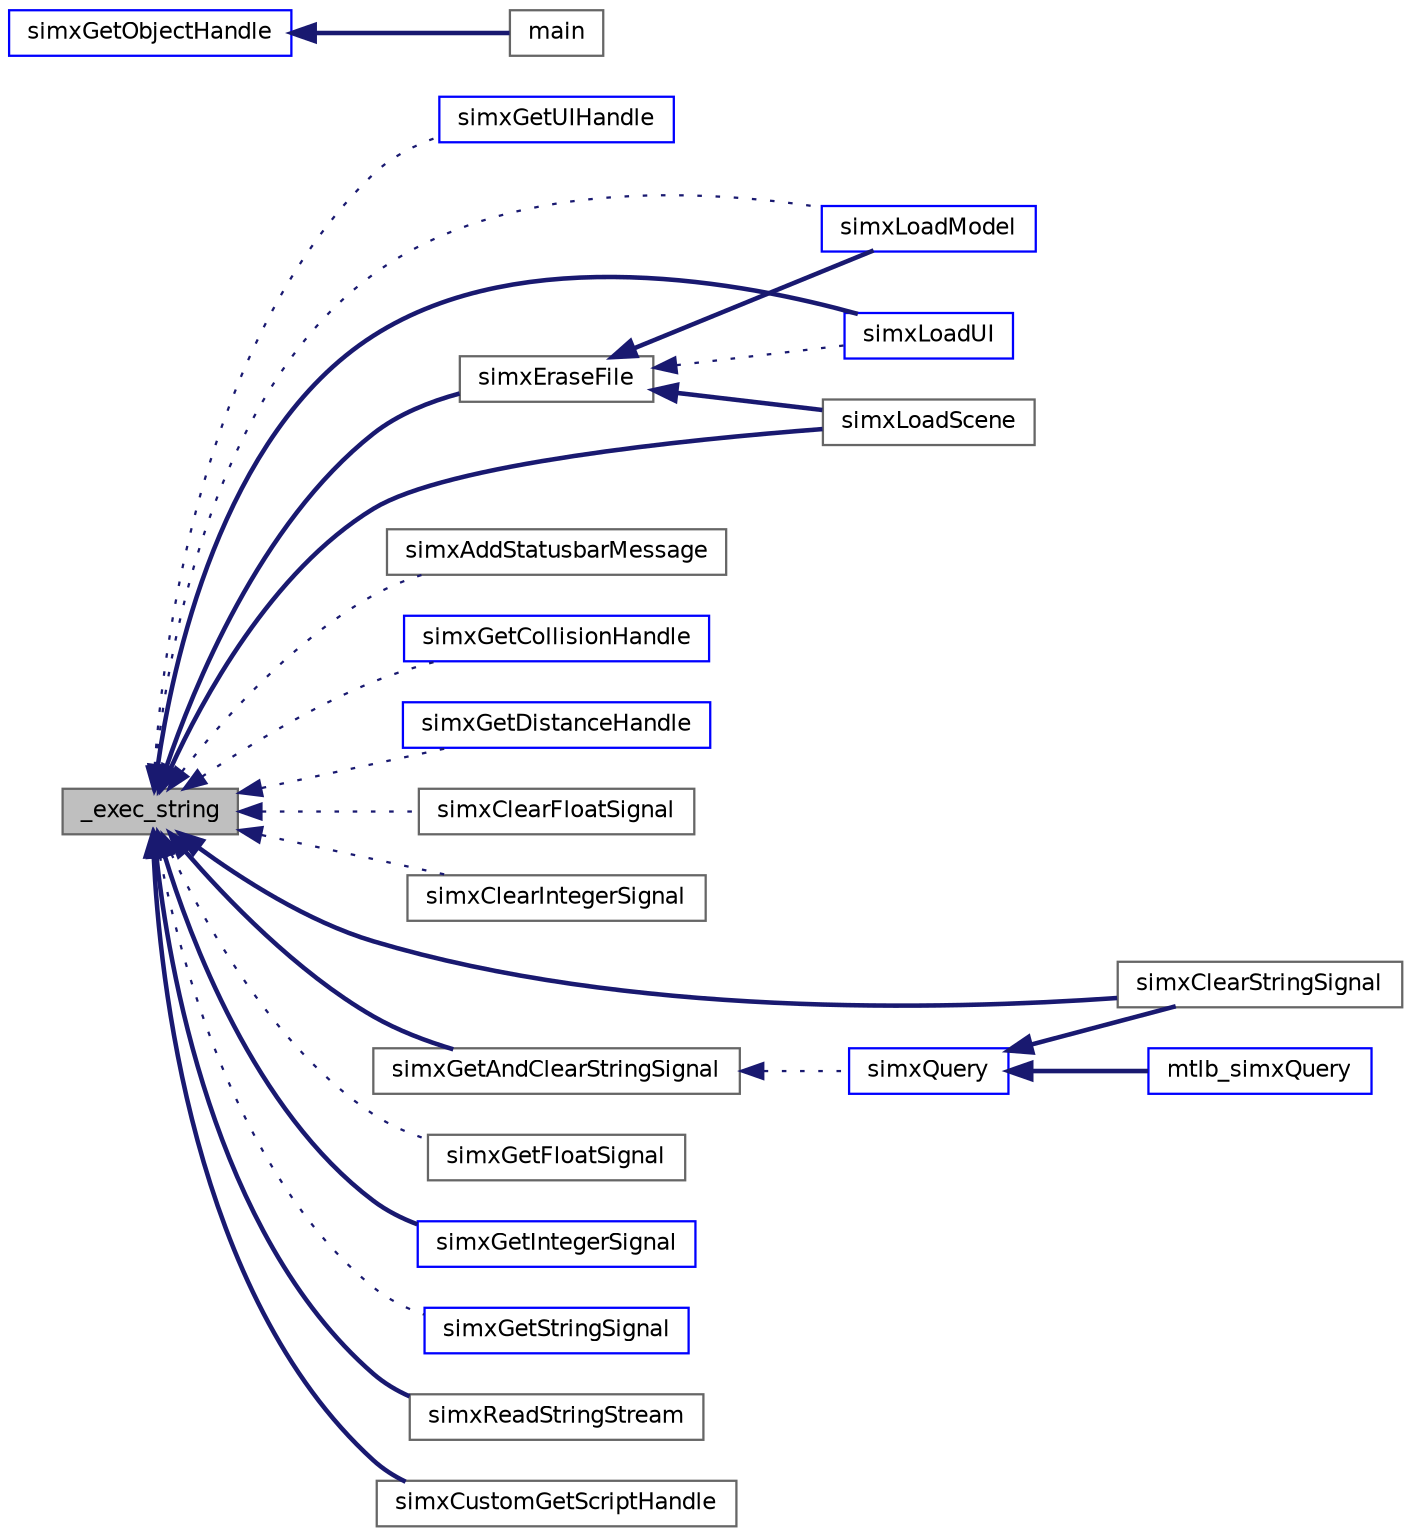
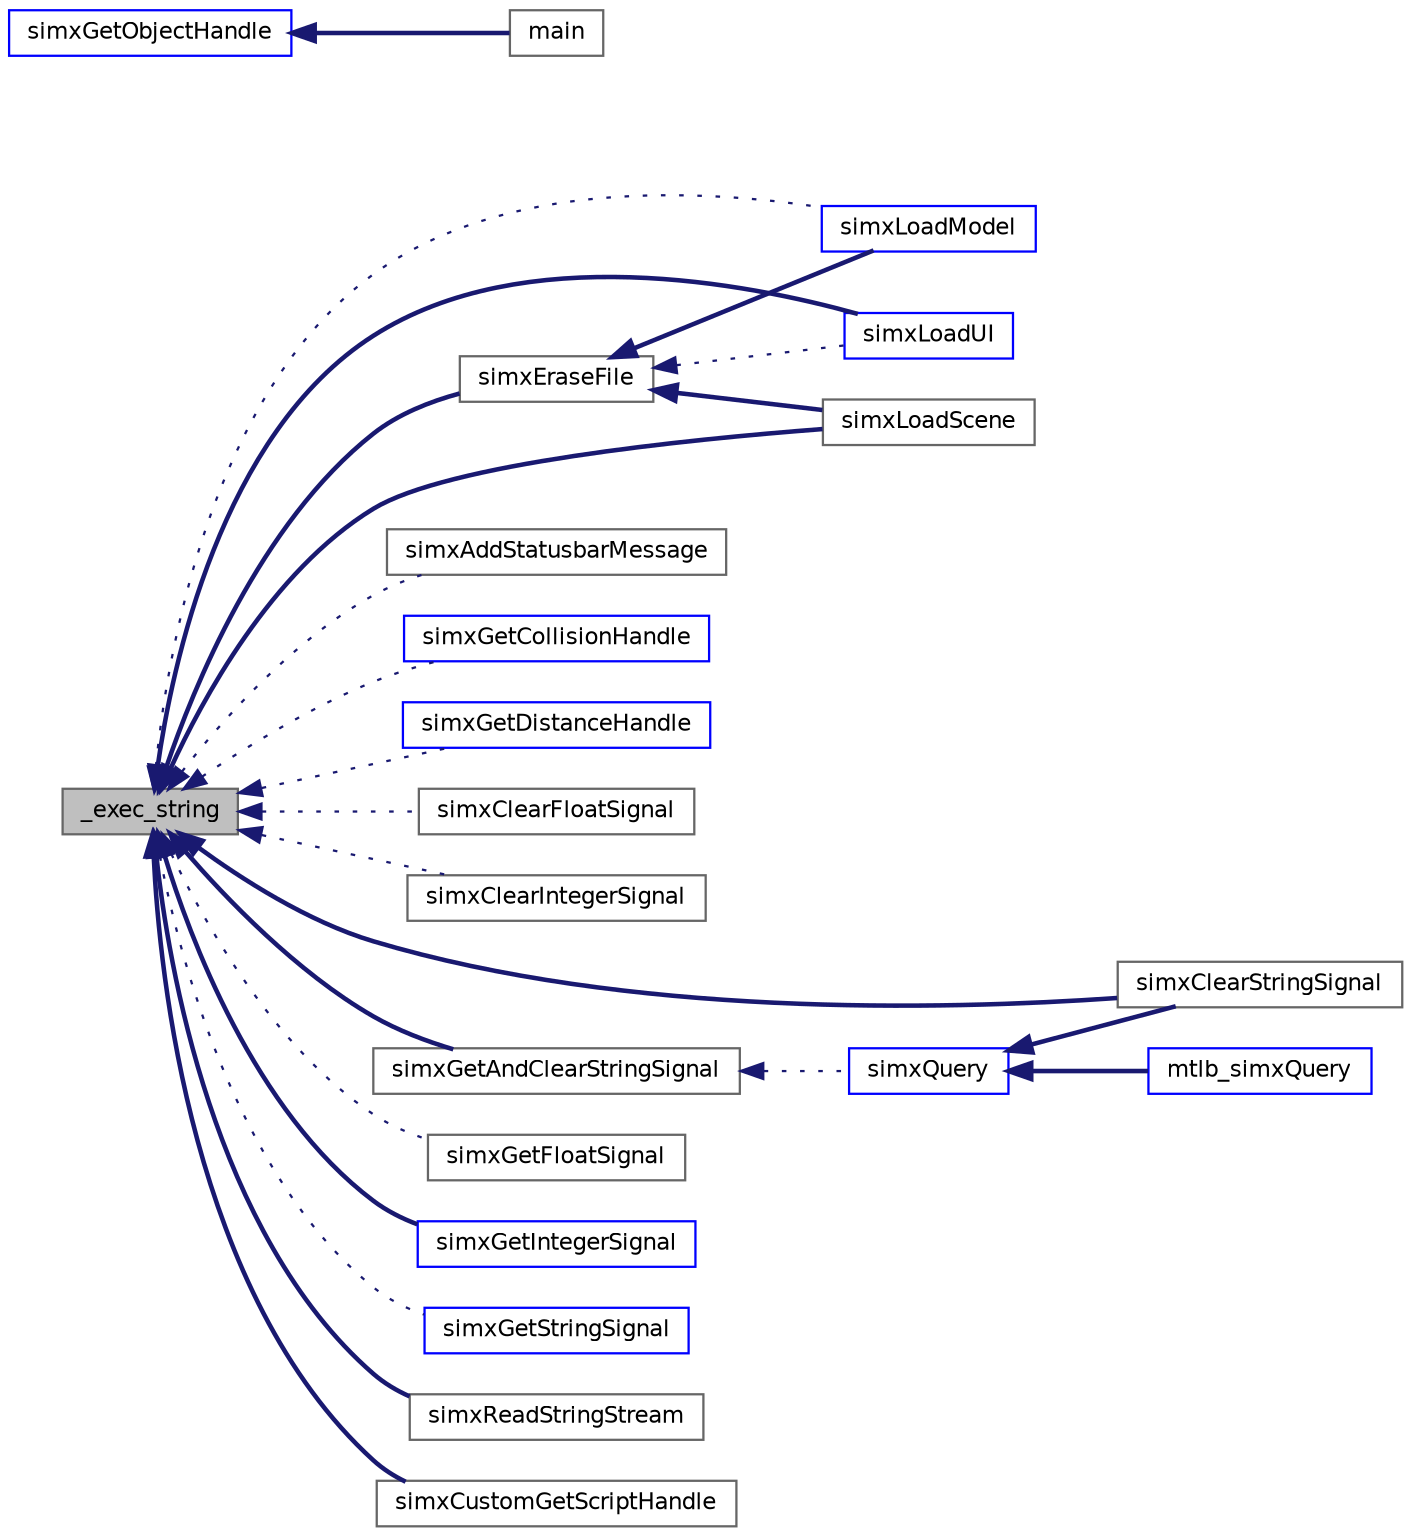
(557, 120) -> none
